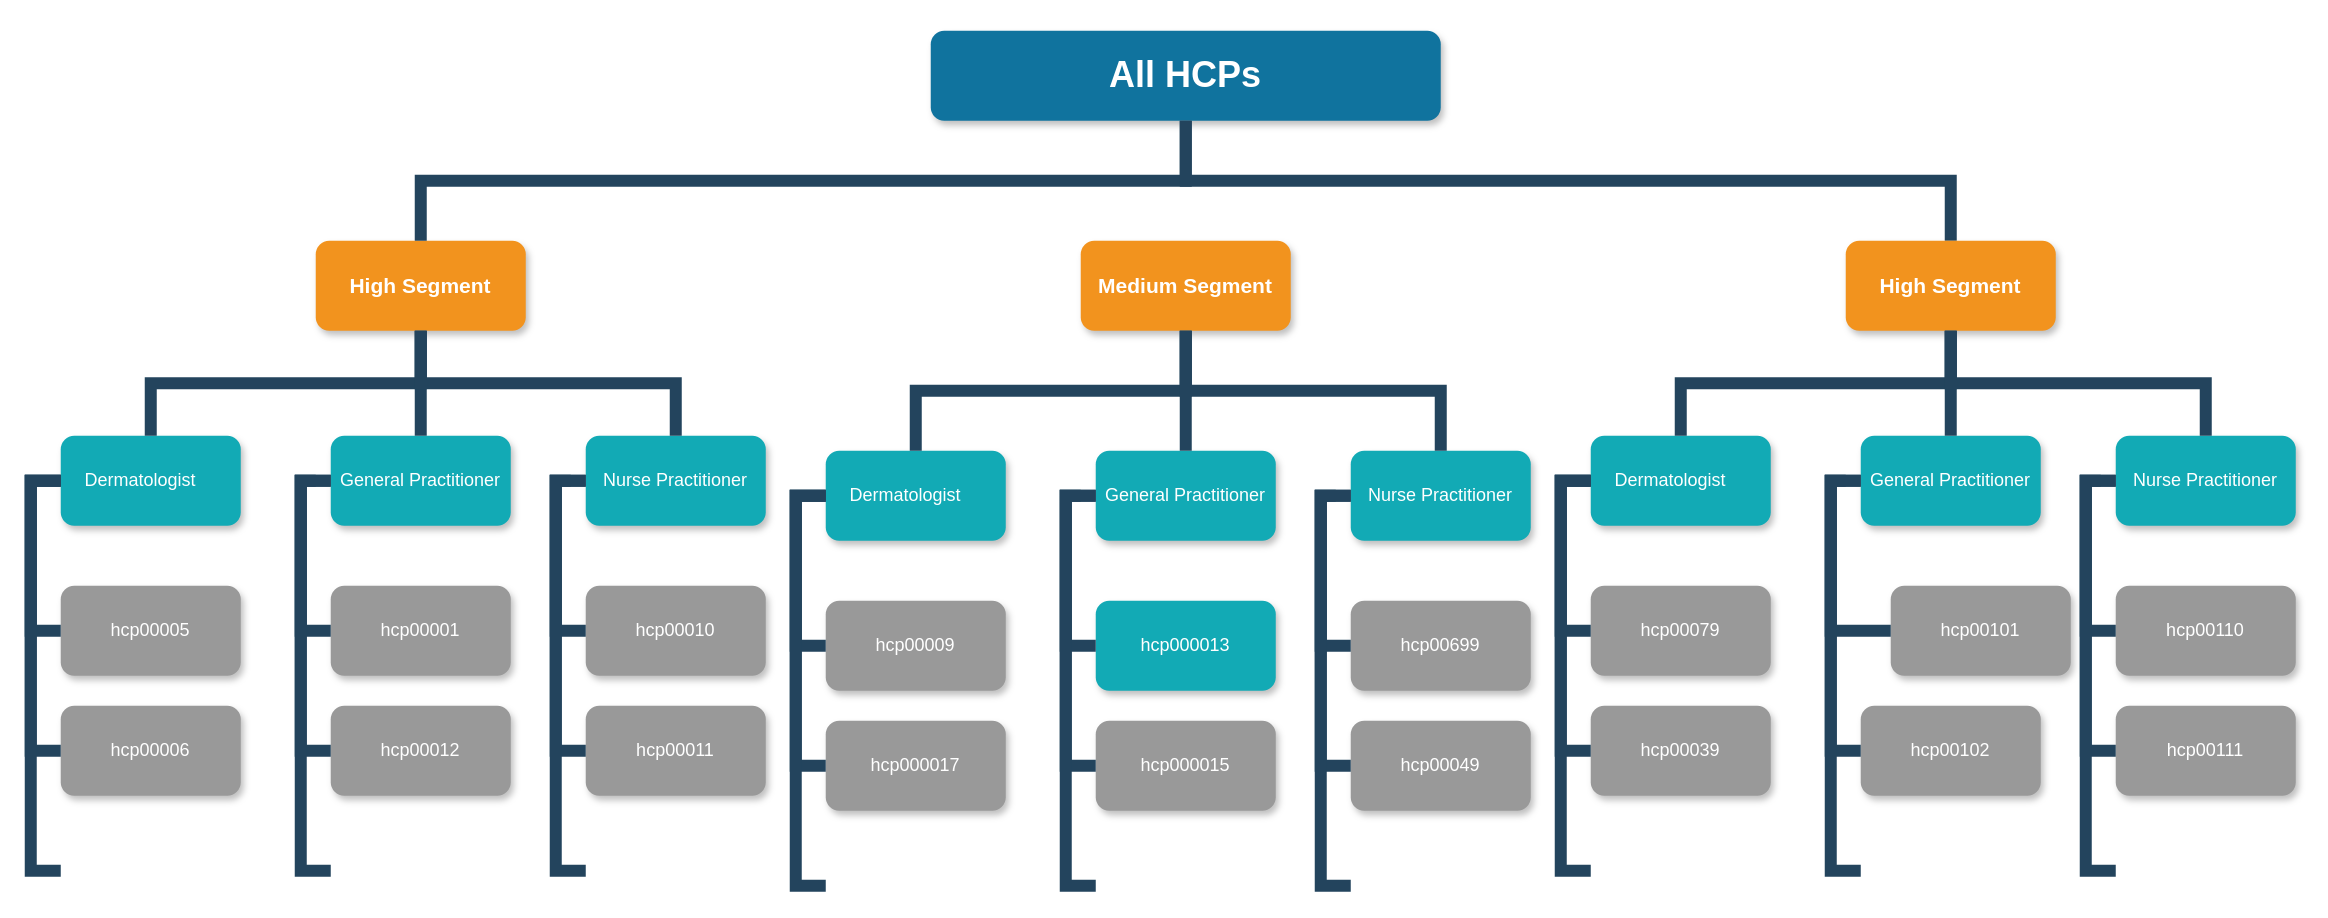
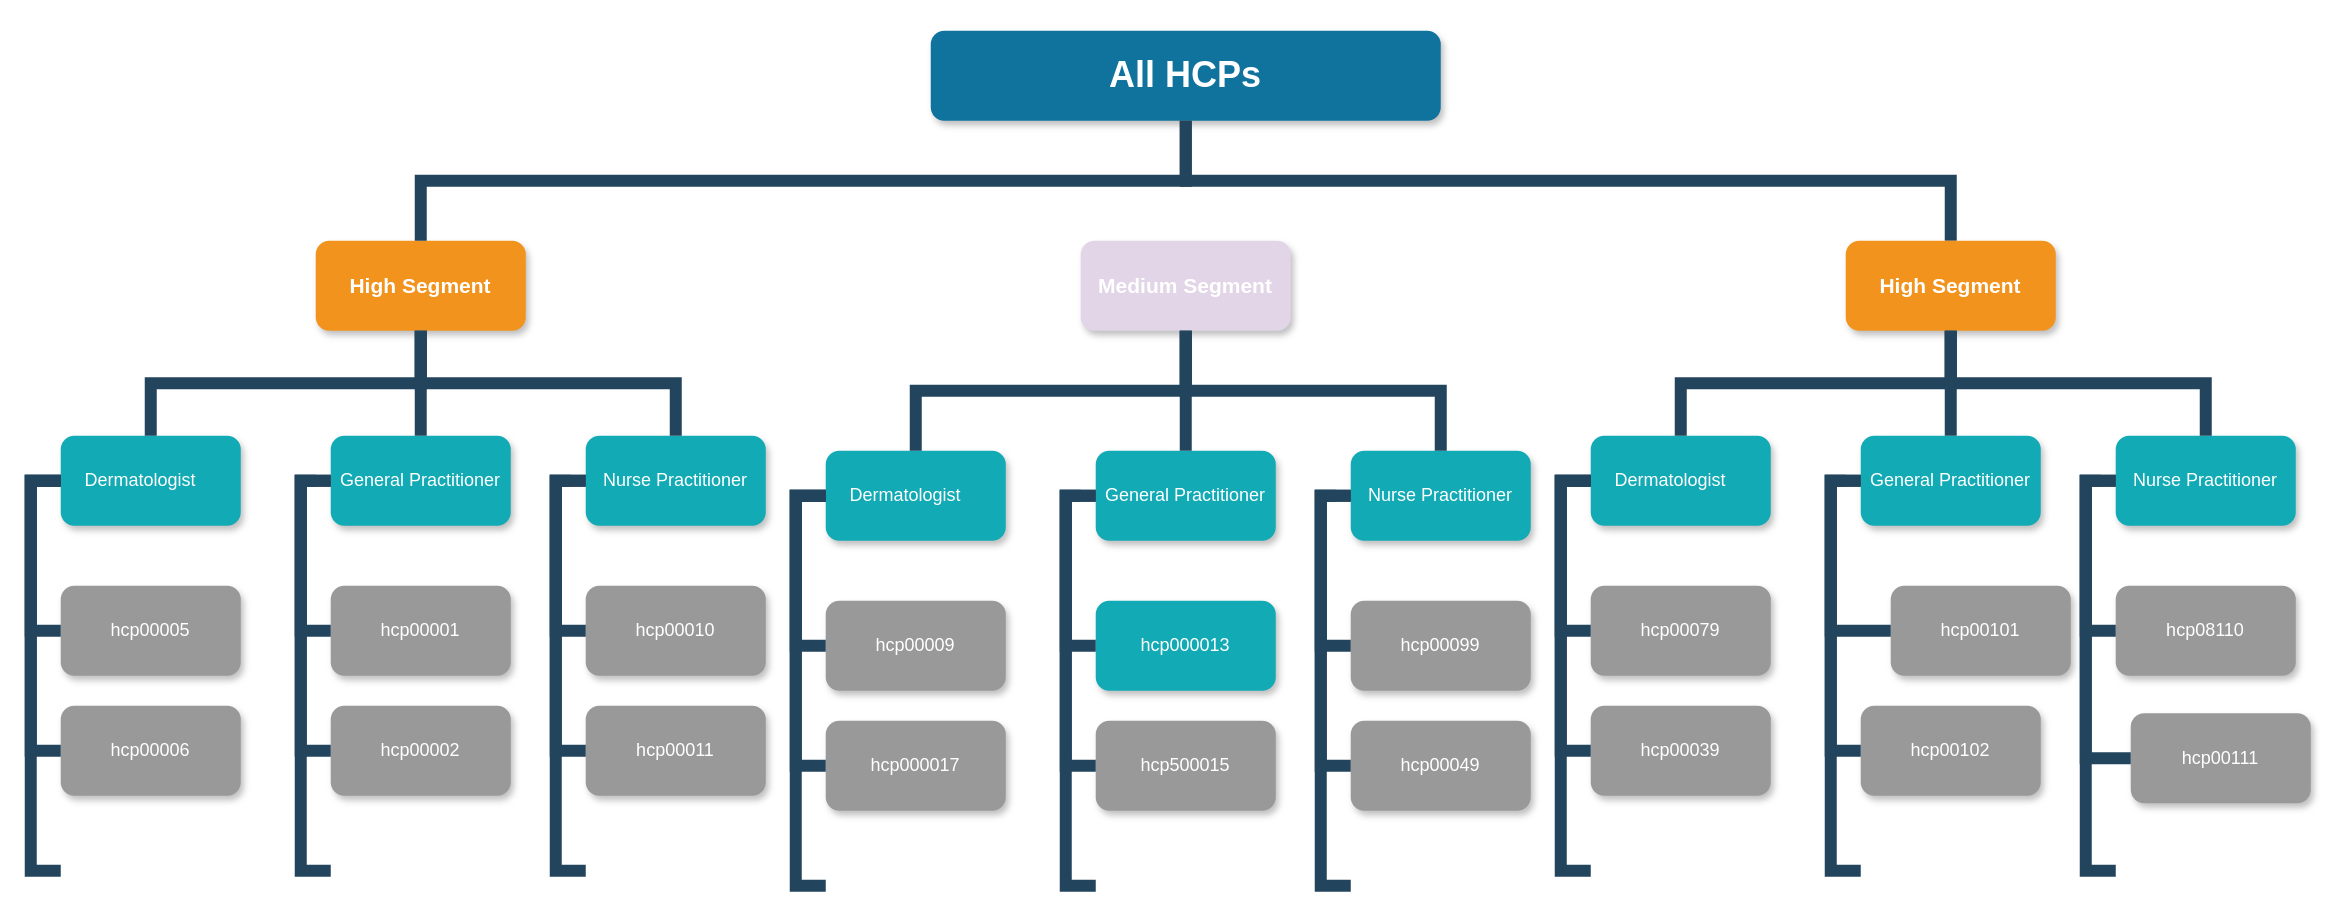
(1186, 286) -> (1186, 286)
(2206, 631) -> (2206, 631)
(1441, 646) -> (1441, 646)
(421, 751) -> (421, 751)
(2206, 751) -> (2221, 758)
(1186, 766) -> (1186, 766)
